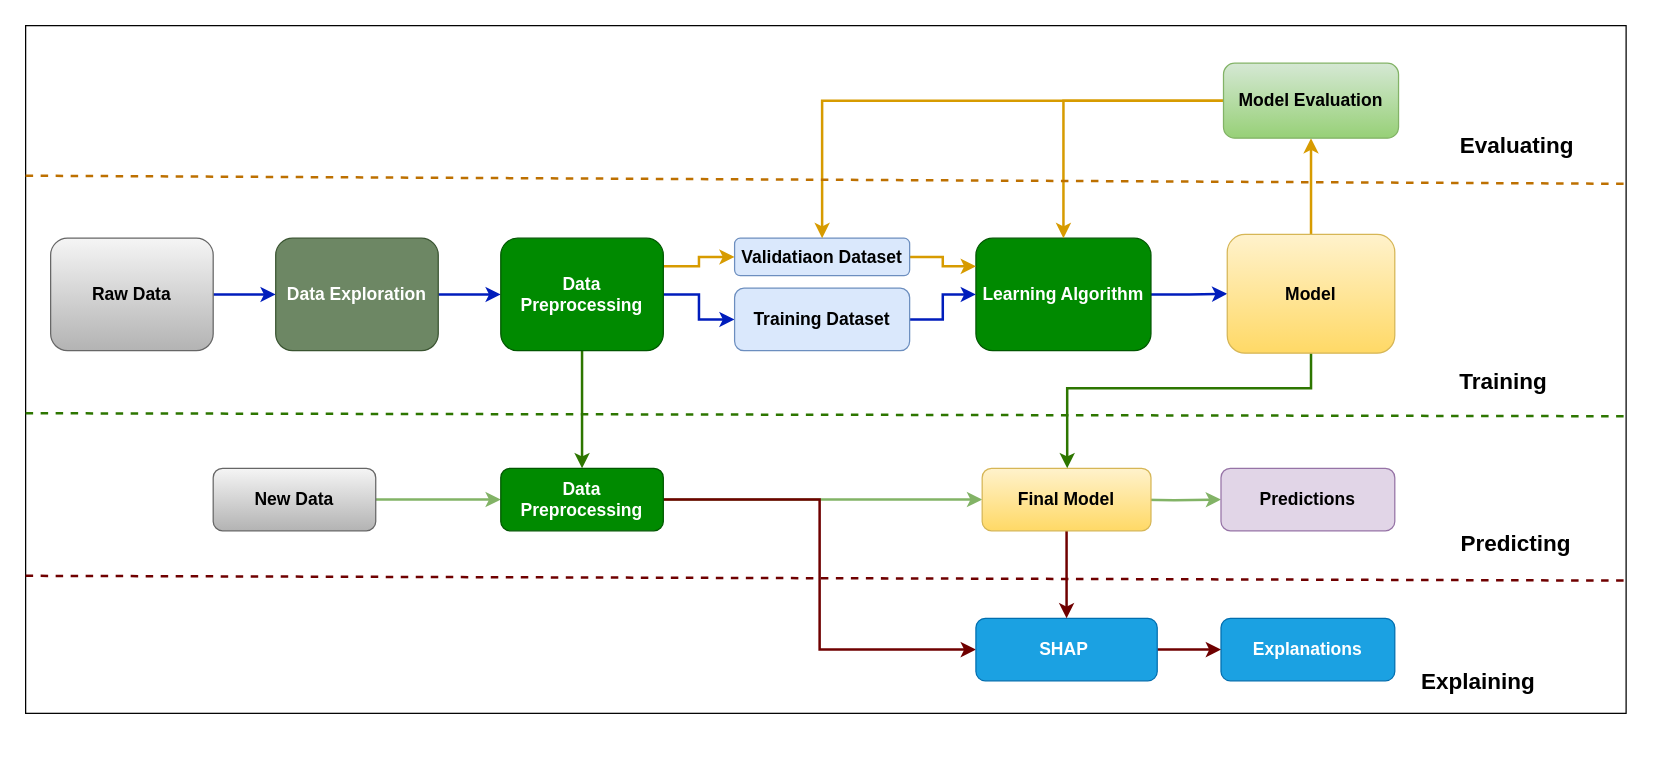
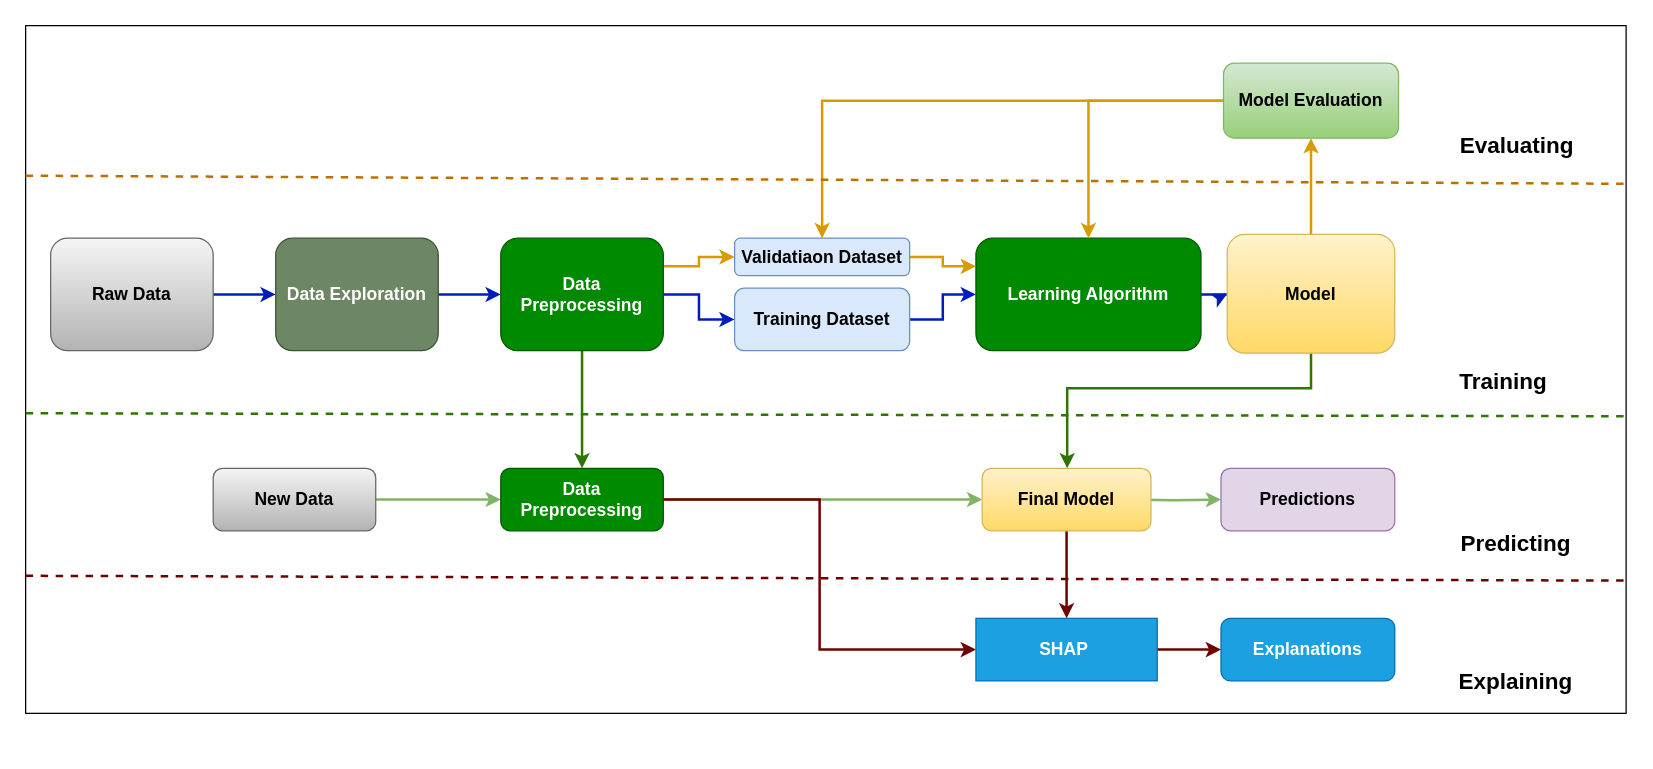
(1063, 294) -> (1088, 294)
(1066, 649) -> (1066, 649)
(1478, 682) -> (1516, 682)
